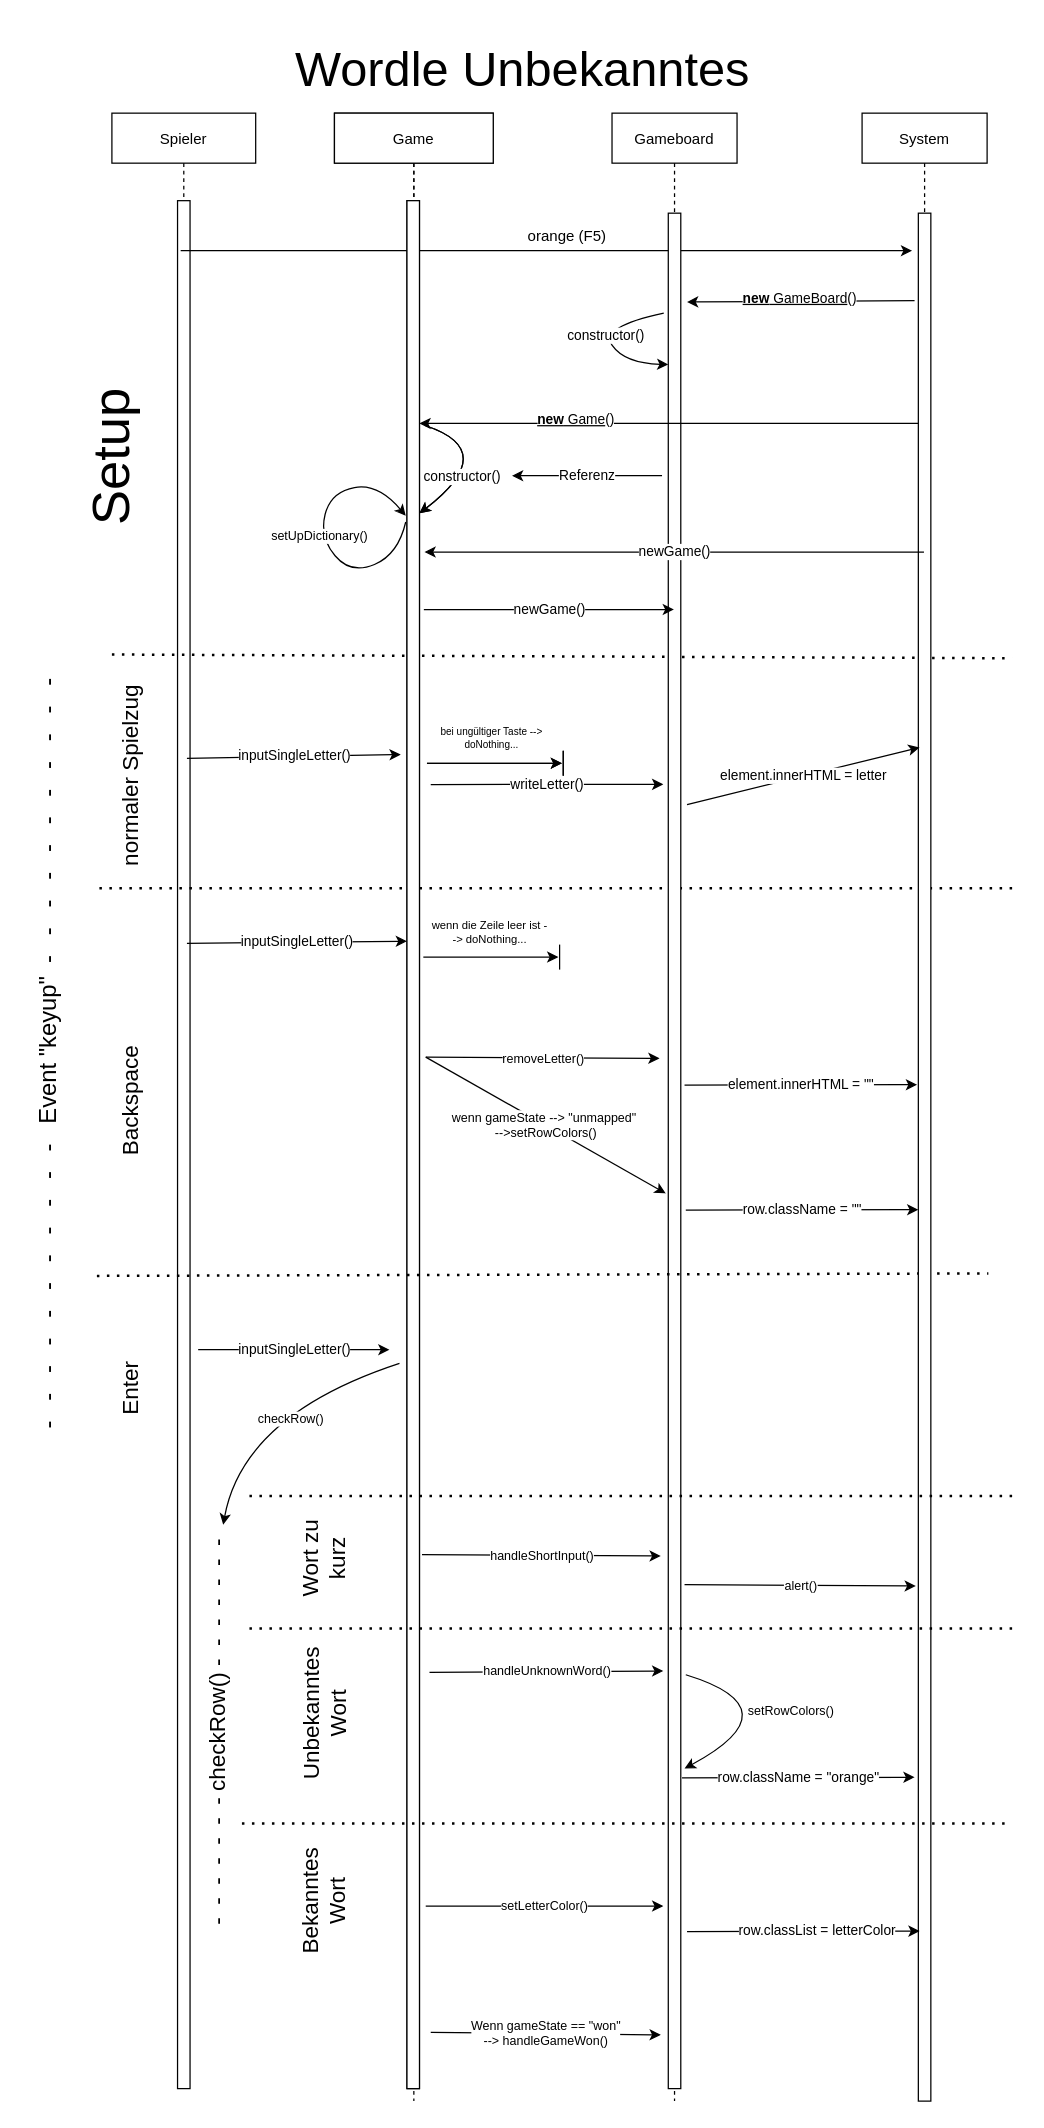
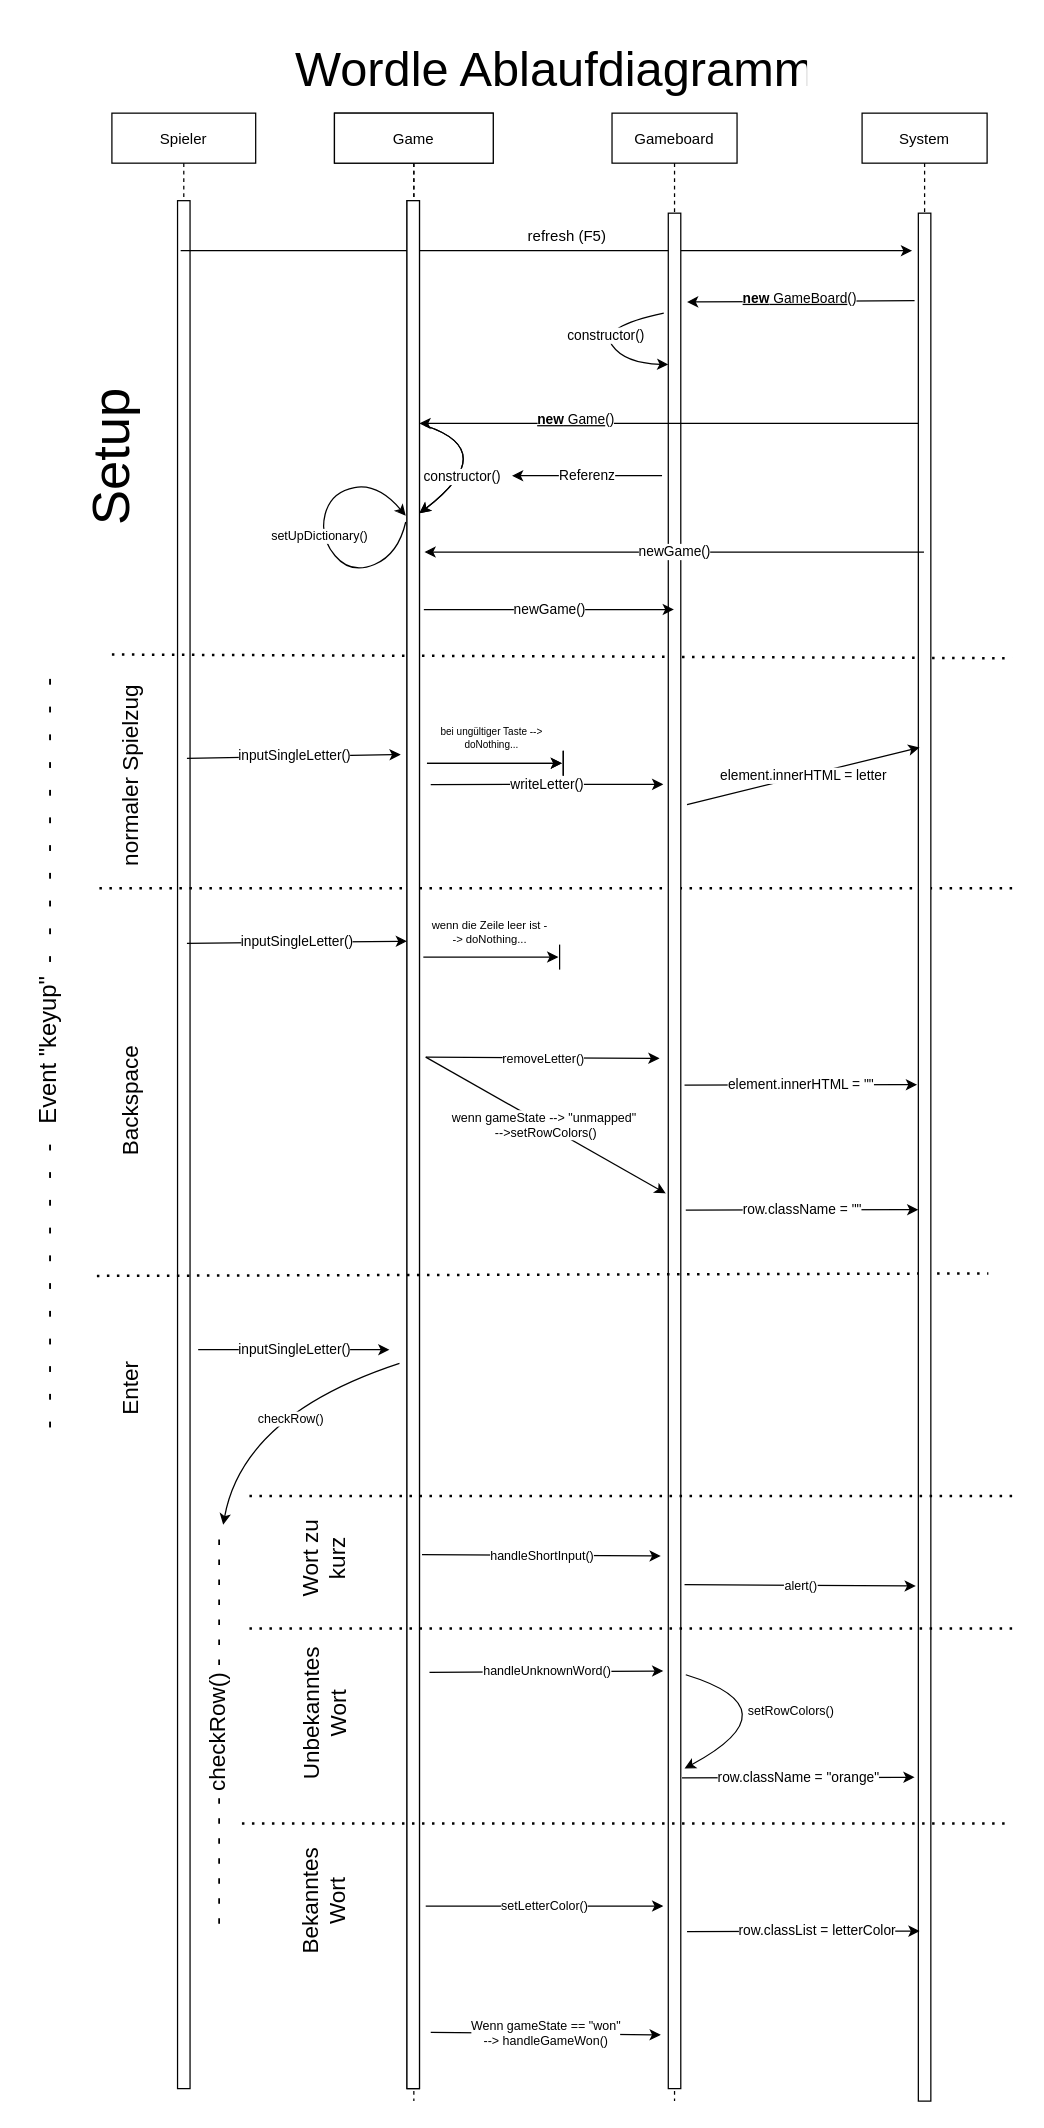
(528, 69) -> (556, 69)
(572, 236) -> (576, 236)
